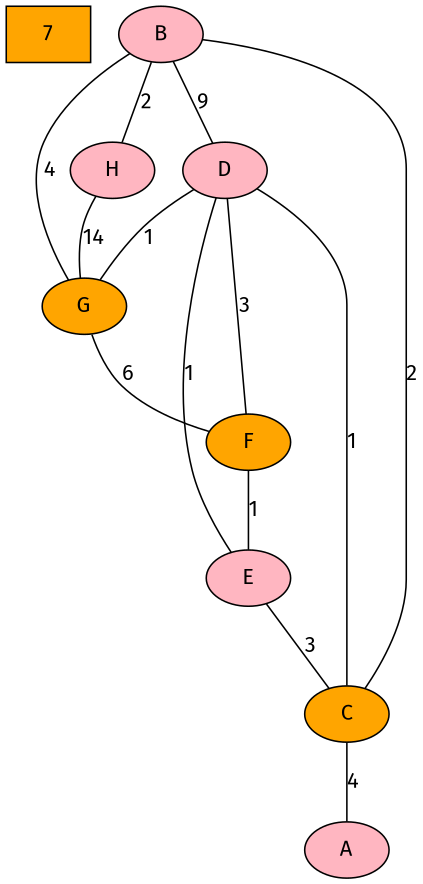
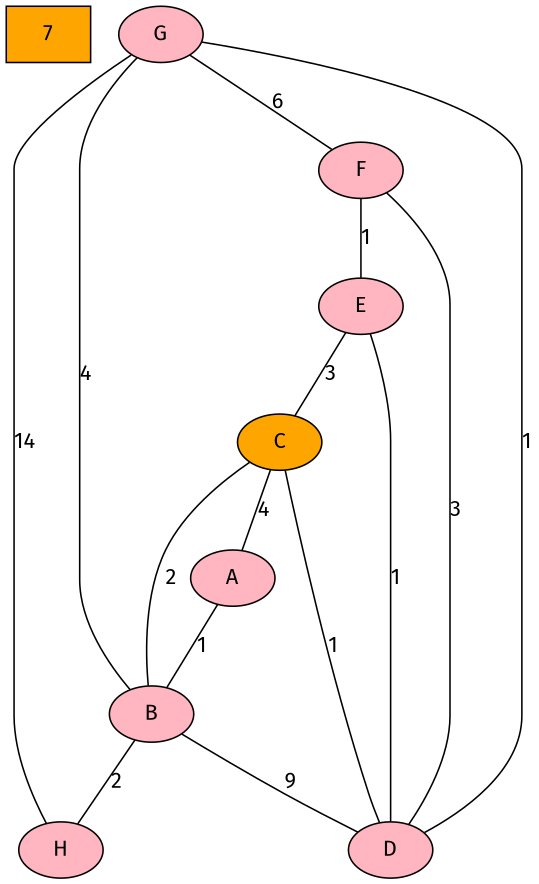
(84, 306) -> (161, 34)
(248, 442) -> (361, 170)
none -> (192, 646)
